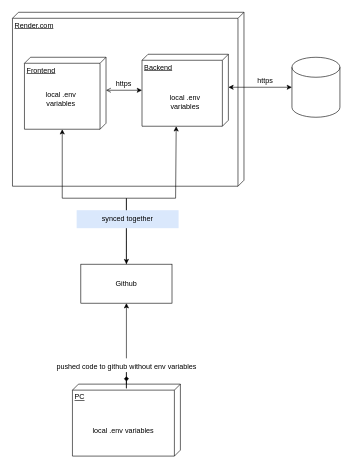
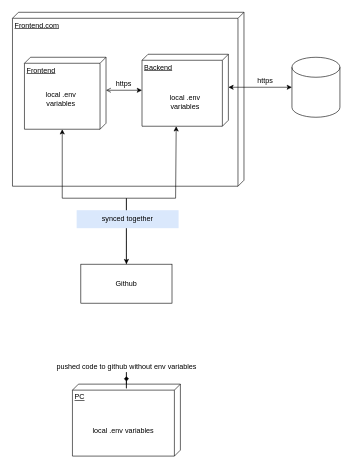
(34, 26) -> (38, 26)
(126, 333) -> none
